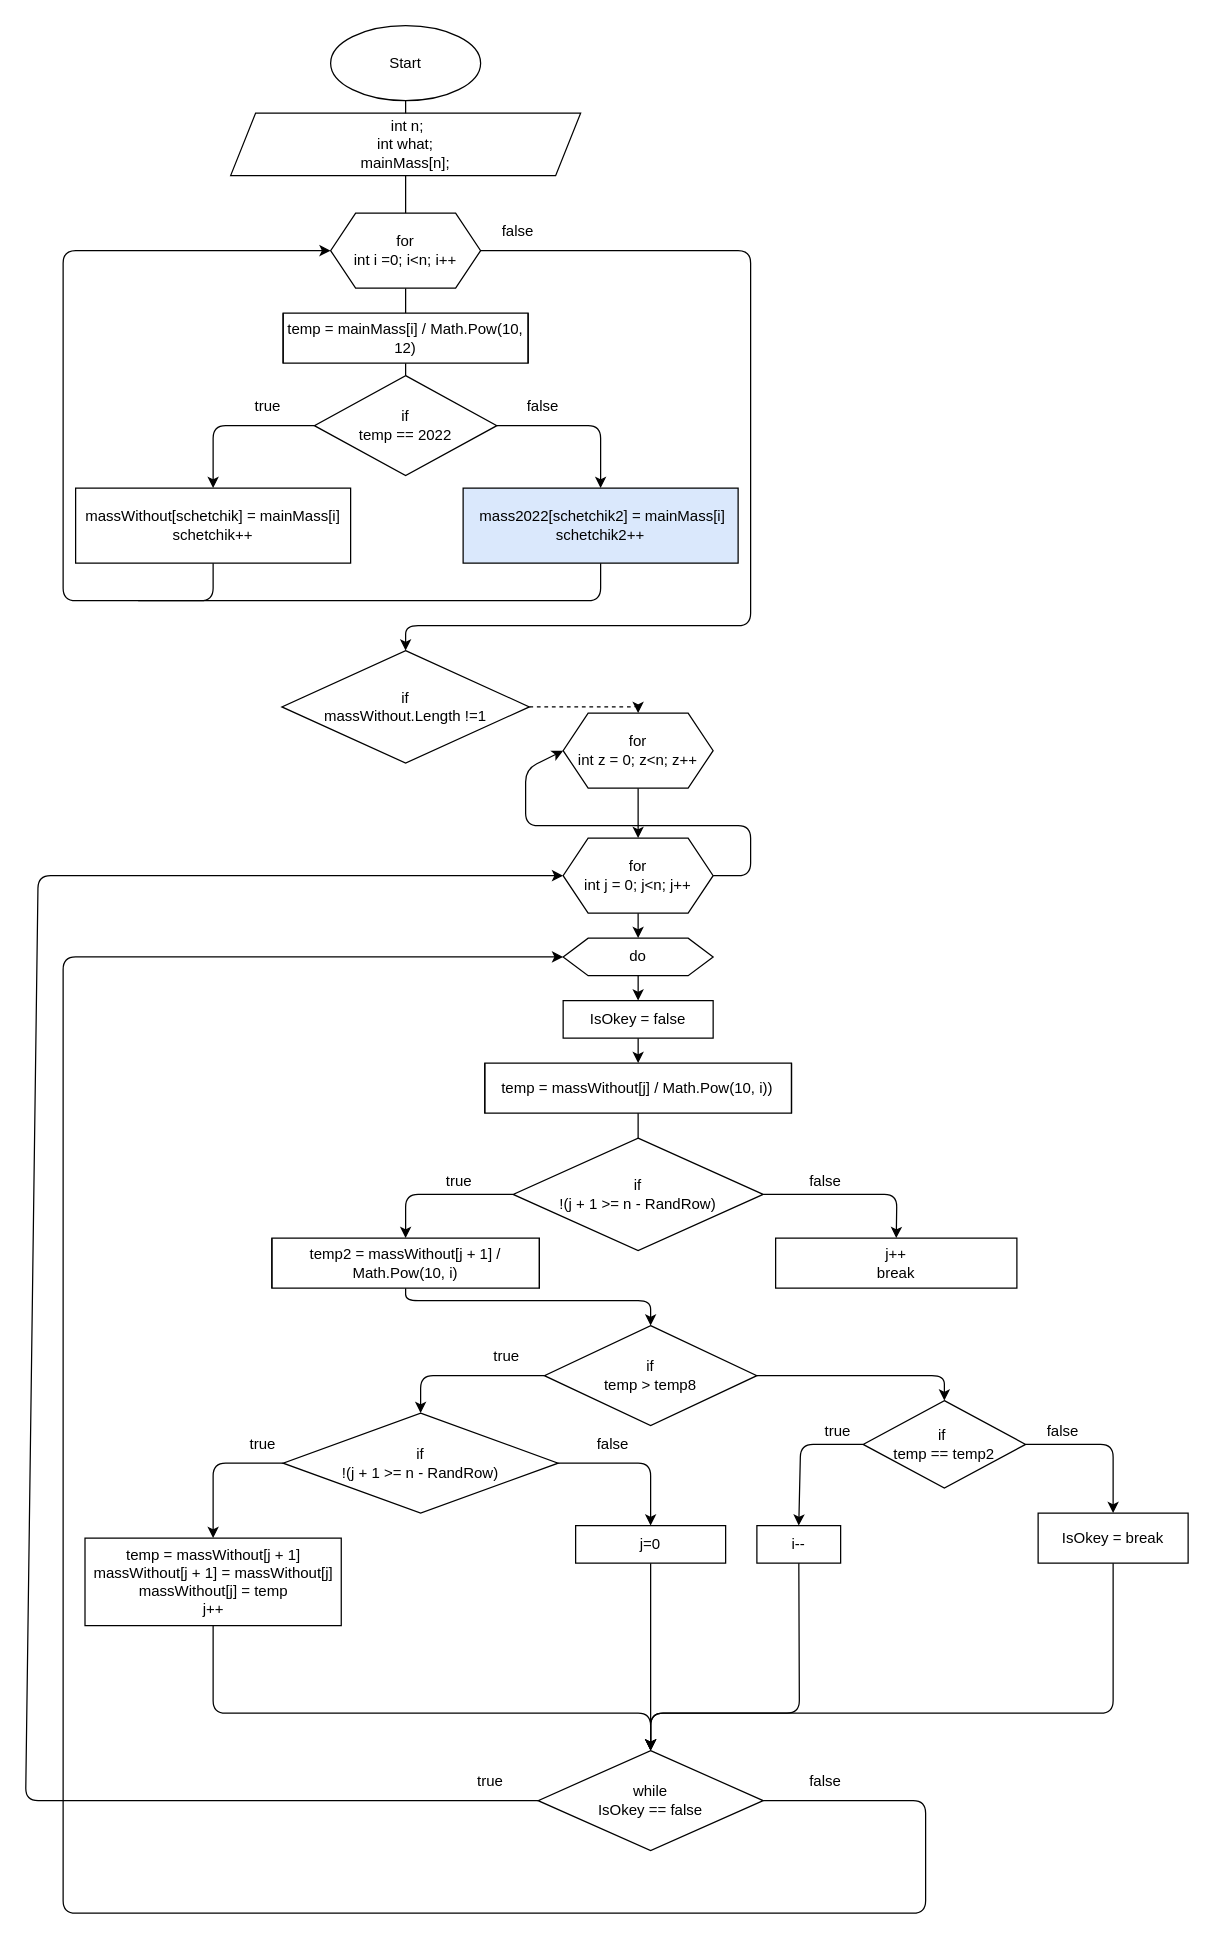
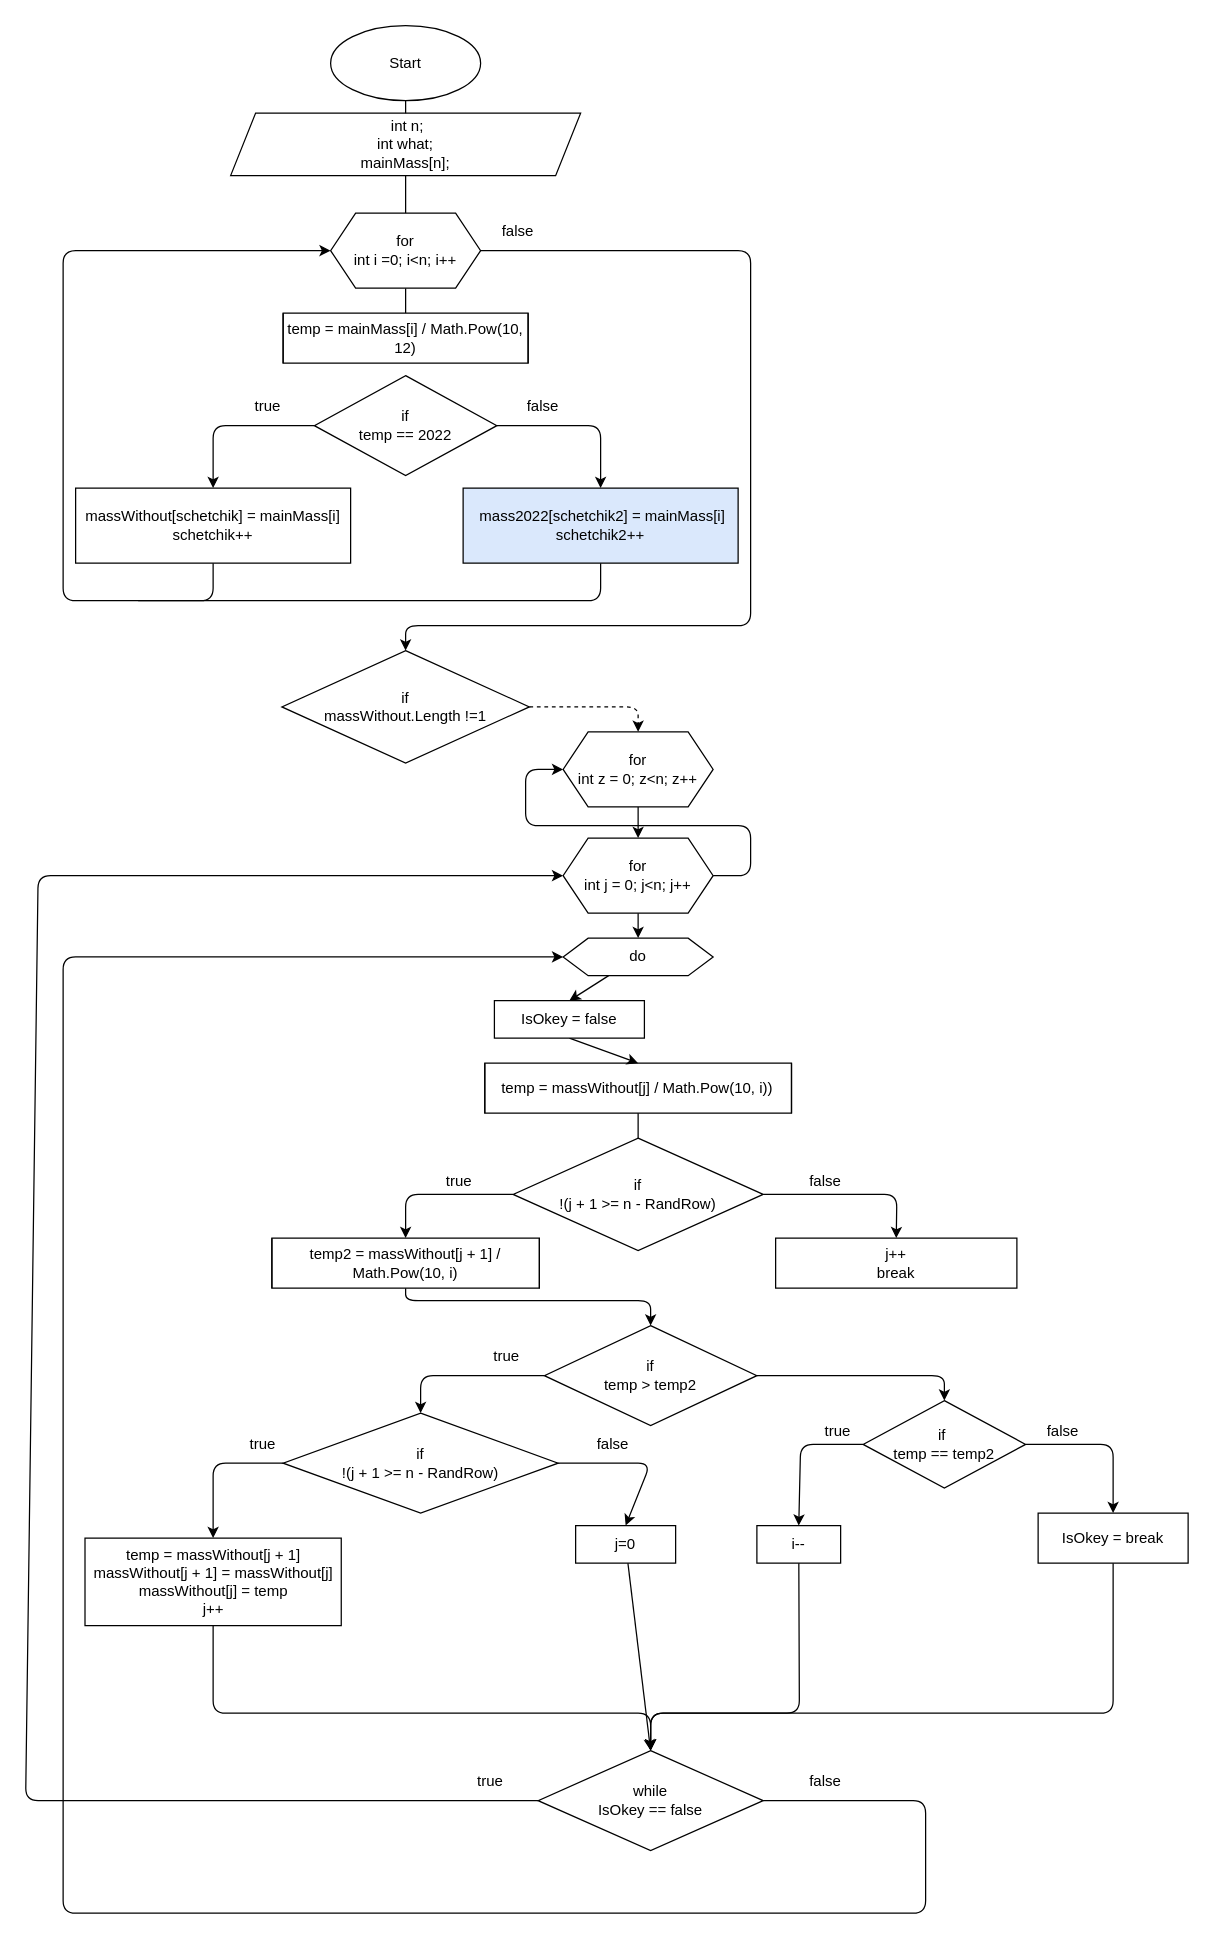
(406, 369) -> none
(638, 751) -> (638, 769)
(638, 1019) -> (569, 1019)
(651, 1376) -> (651, 1376)
(651, 1544) -> (626, 1544)
